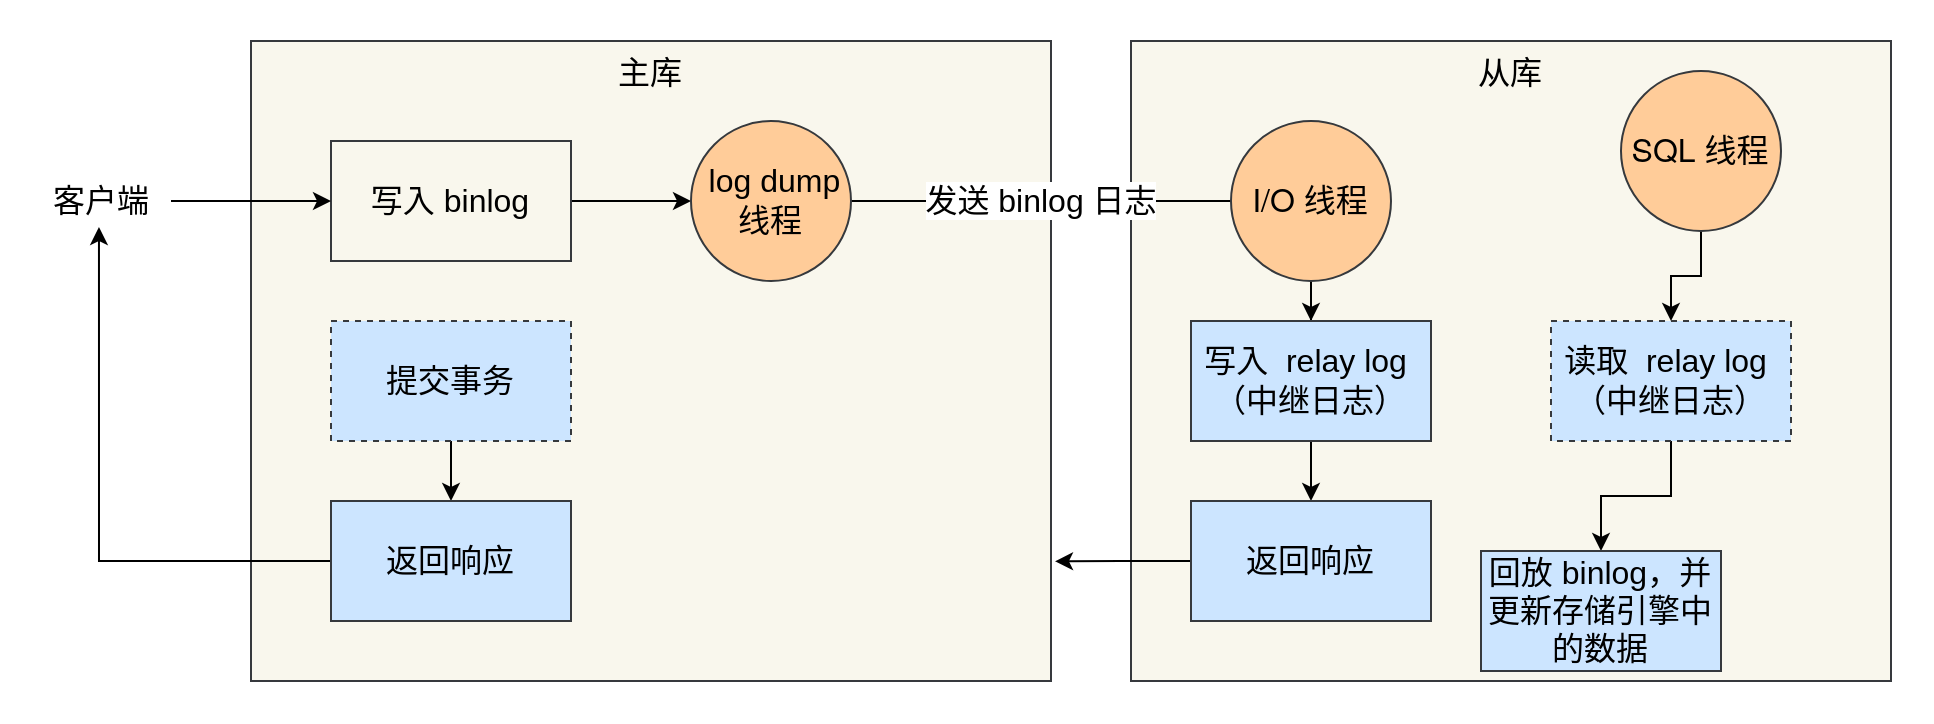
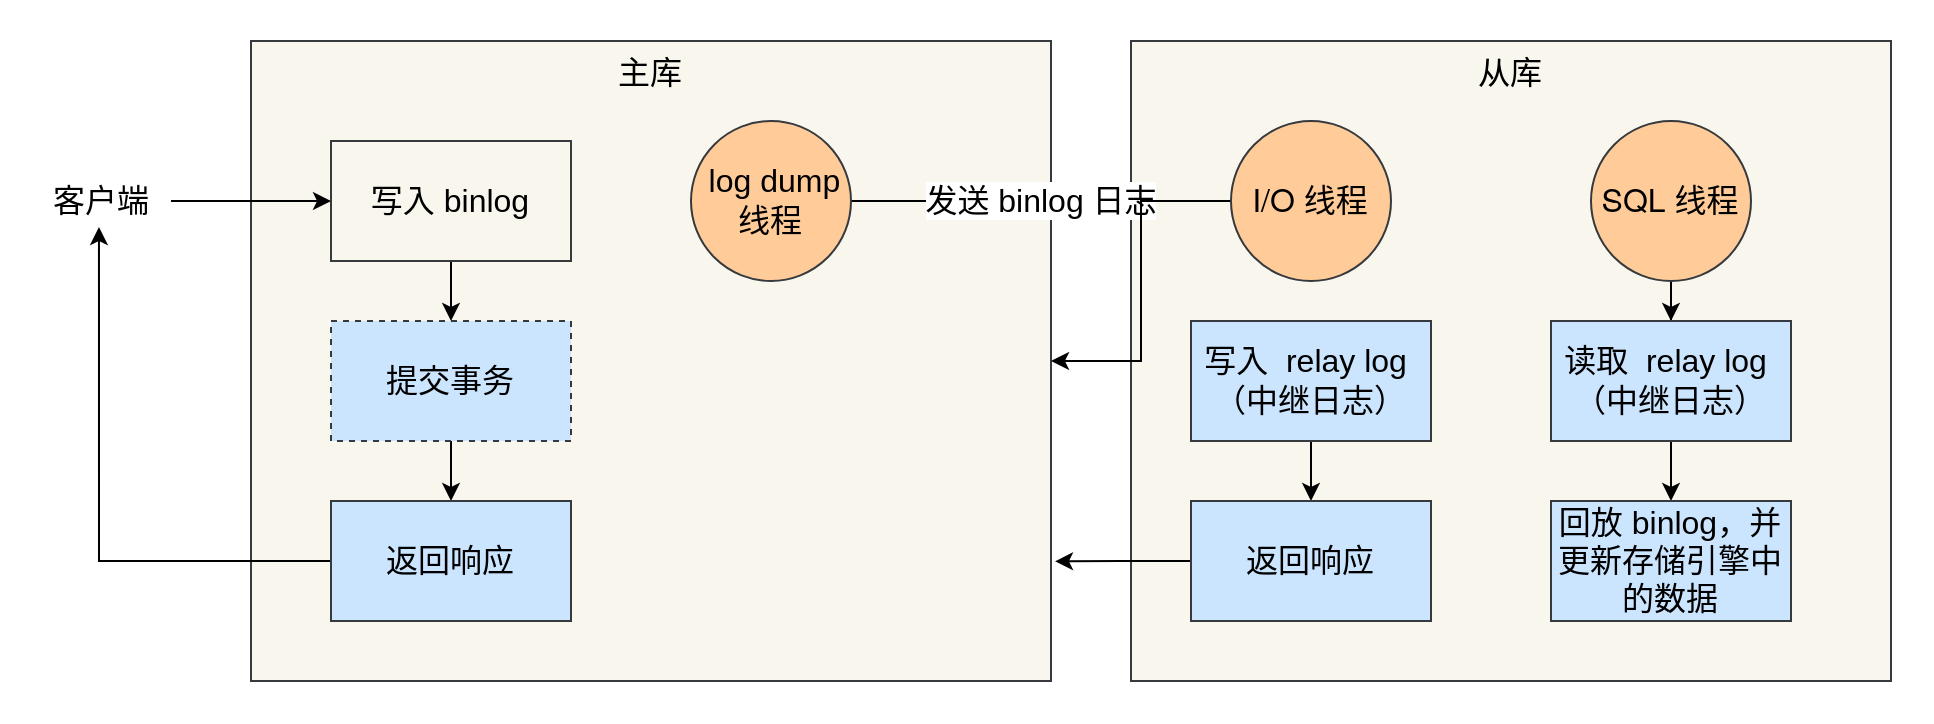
(1701, 151) -> (1671, 201)
(624, 201) -> (451, 298)
(1311, 308) -> (1141, 321)
(1671, 381) -> (1671, 381)
(1601, 611) -> (1671, 561)
